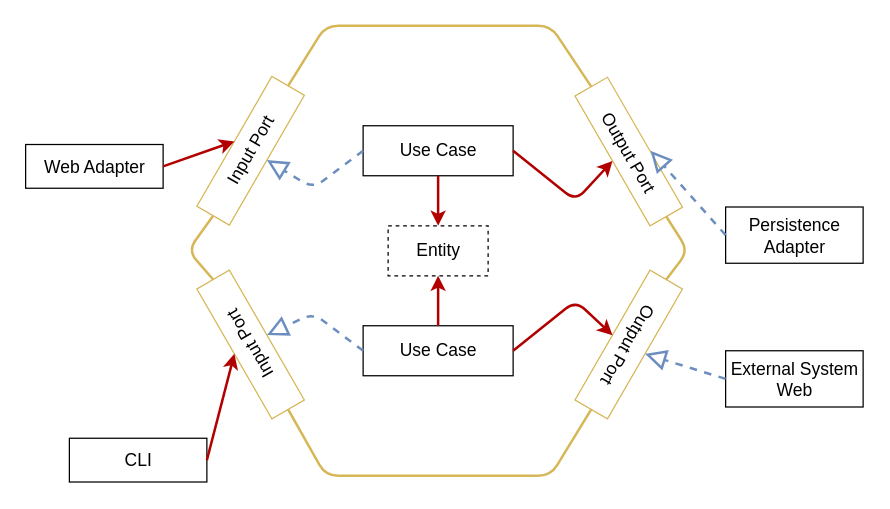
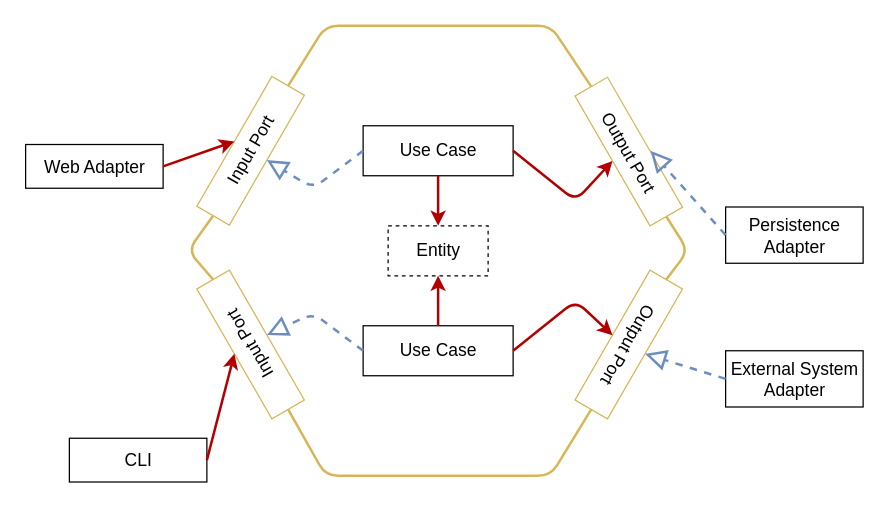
(795, 379) -> (795, 379)
